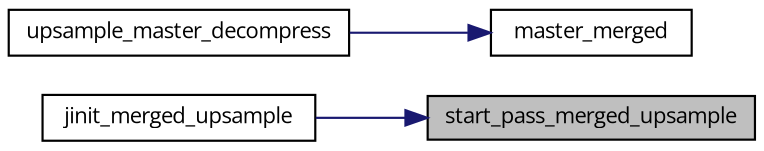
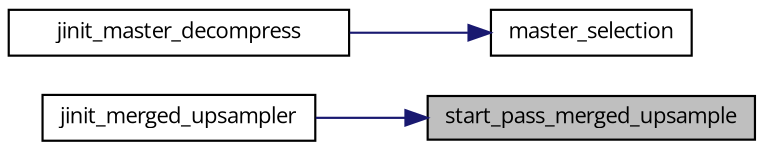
(179, 33) -> (179, 33)
(591, 33) -> (591, 33)
(179, 118) -> (179, 118)
